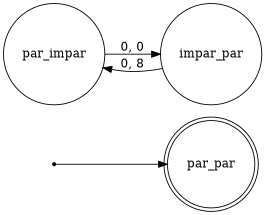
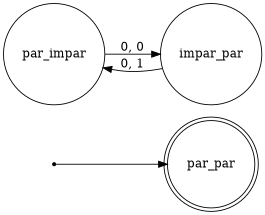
(133, 64) -> (133, 64)
